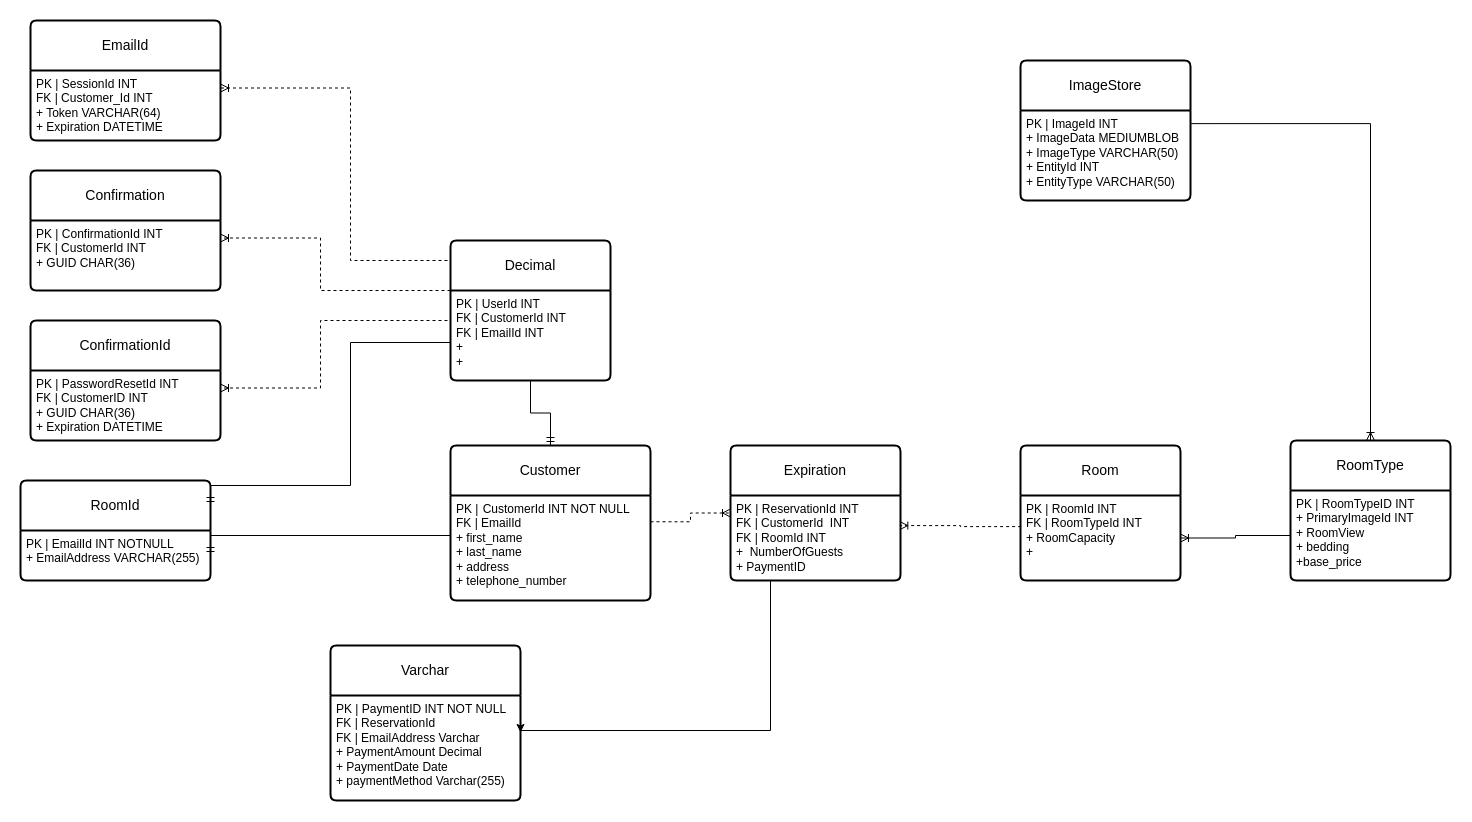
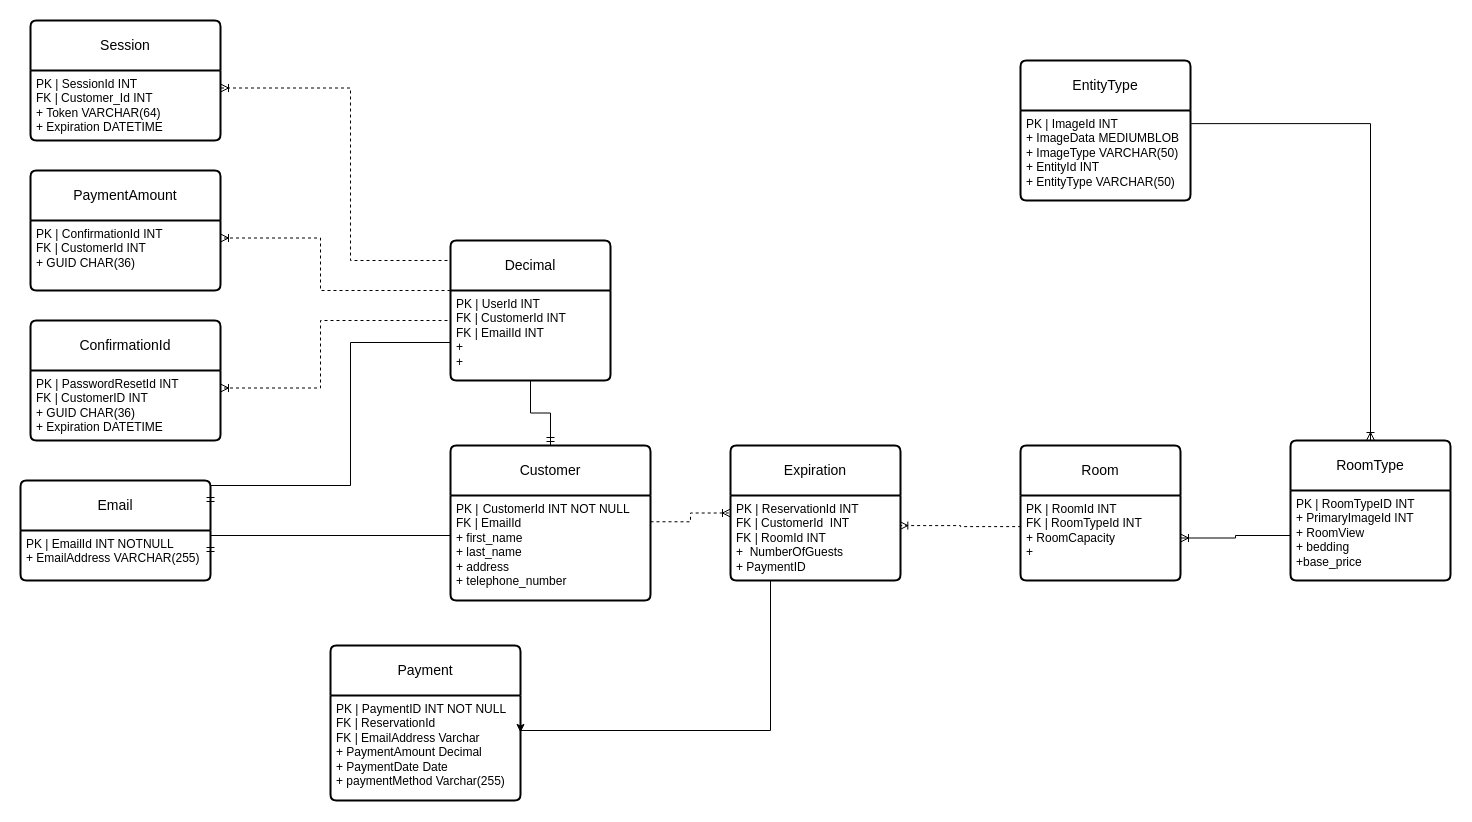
(126, 46) -> (126, 46)
(1106, 86) -> (1106, 86)
(126, 196) -> (126, 196)
(116, 506) -> (116, 506)
(426, 671) -> (426, 671)
